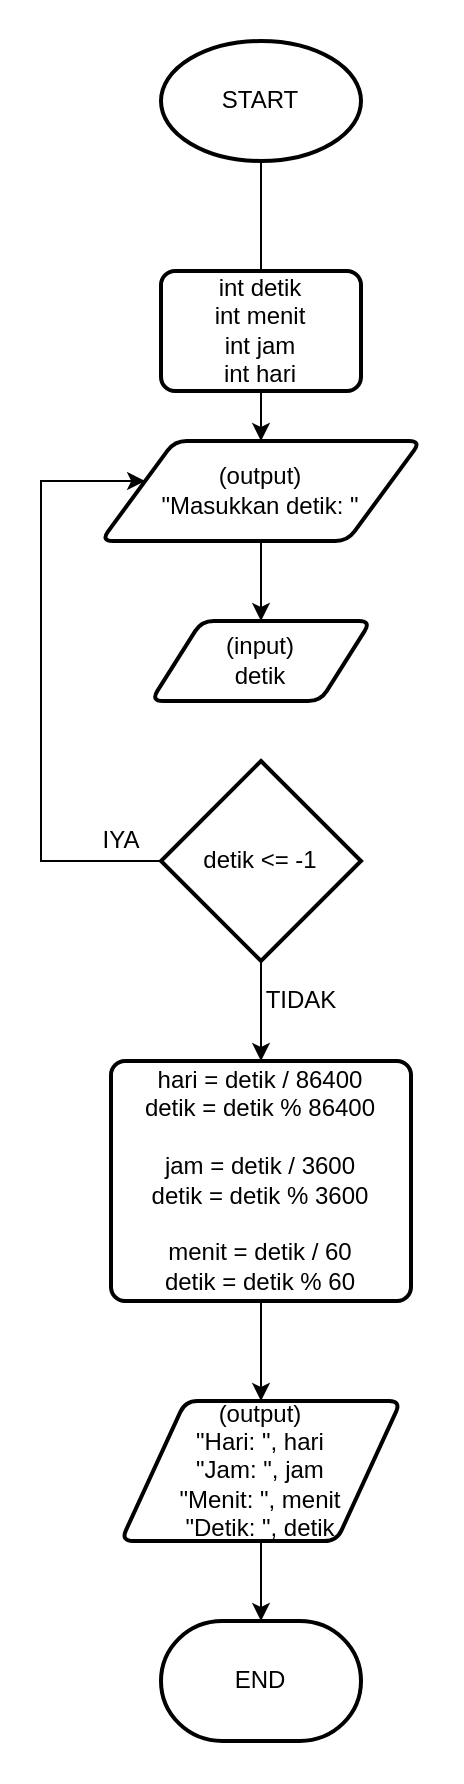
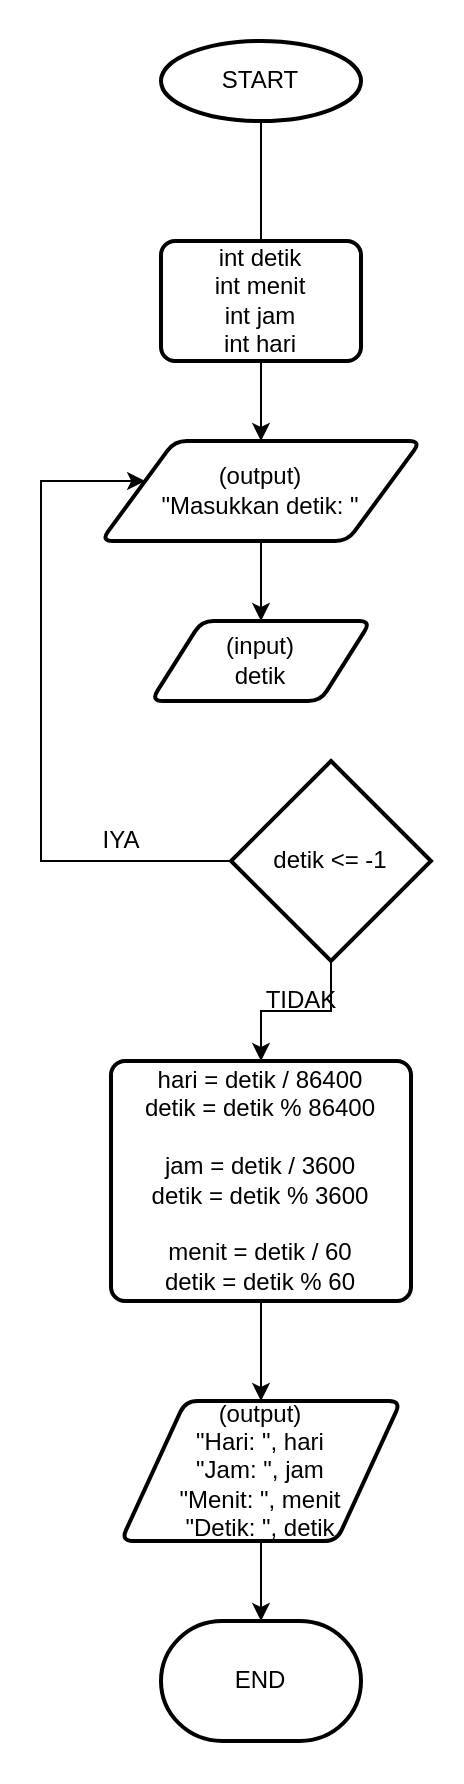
(261, 101) -> (261, 81)
(261, 331) -> (261, 301)
(261, 861) -> (331, 861)
